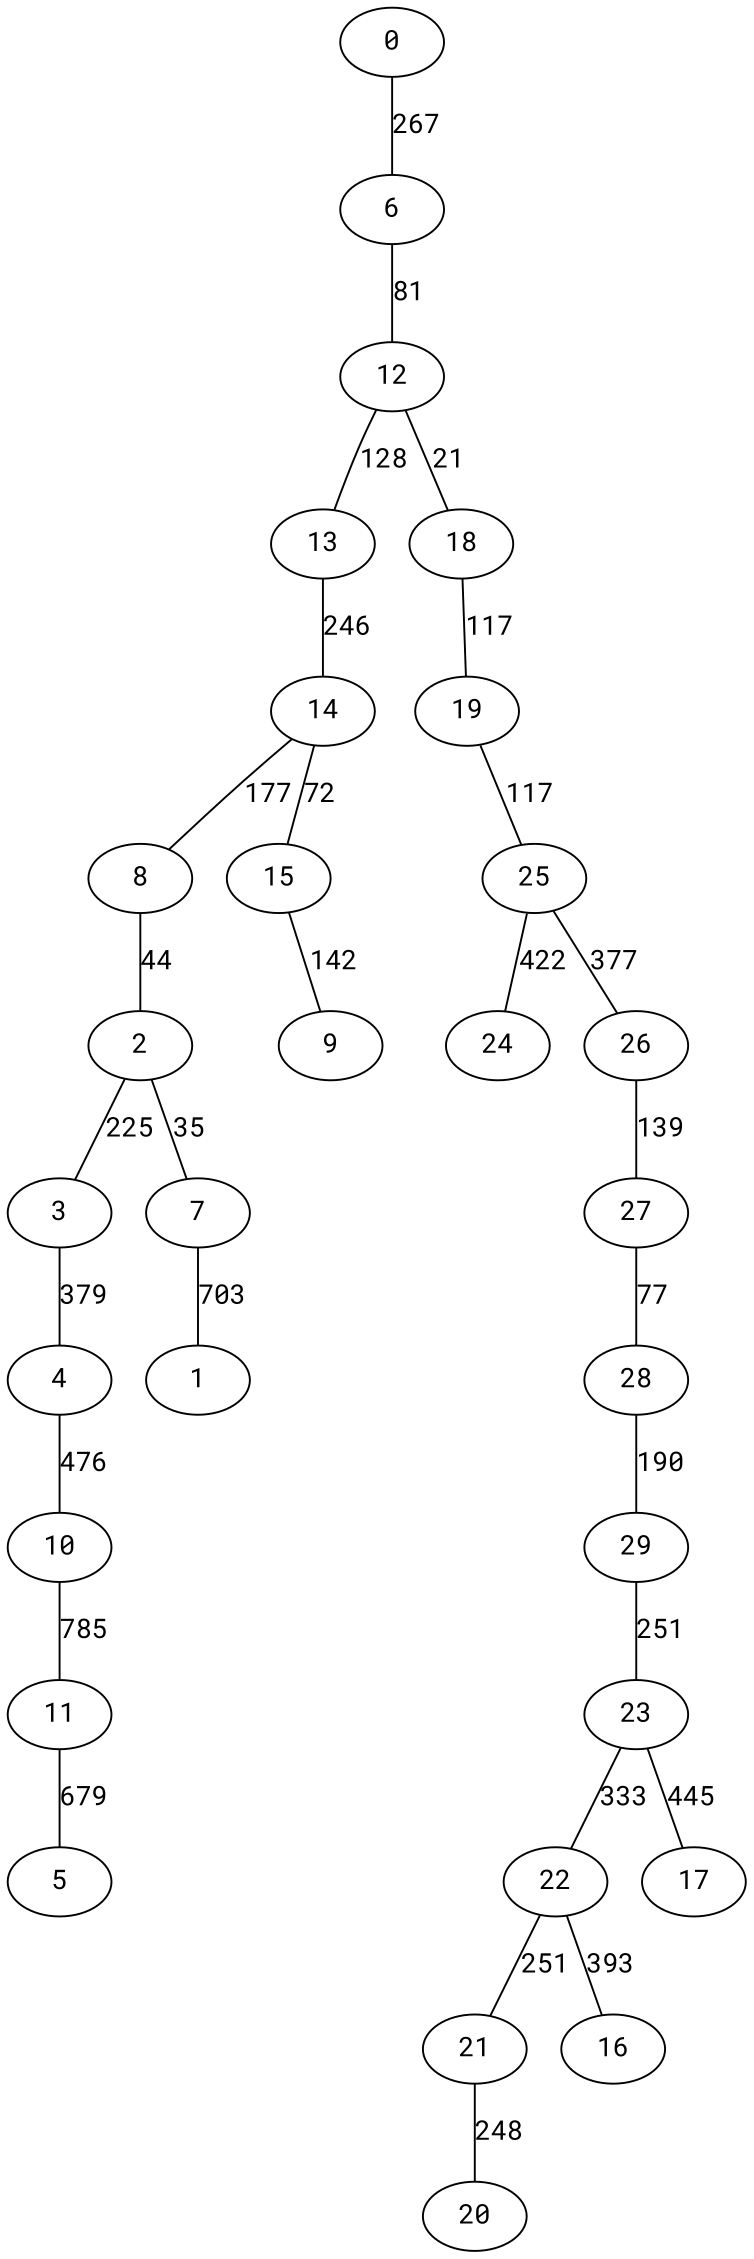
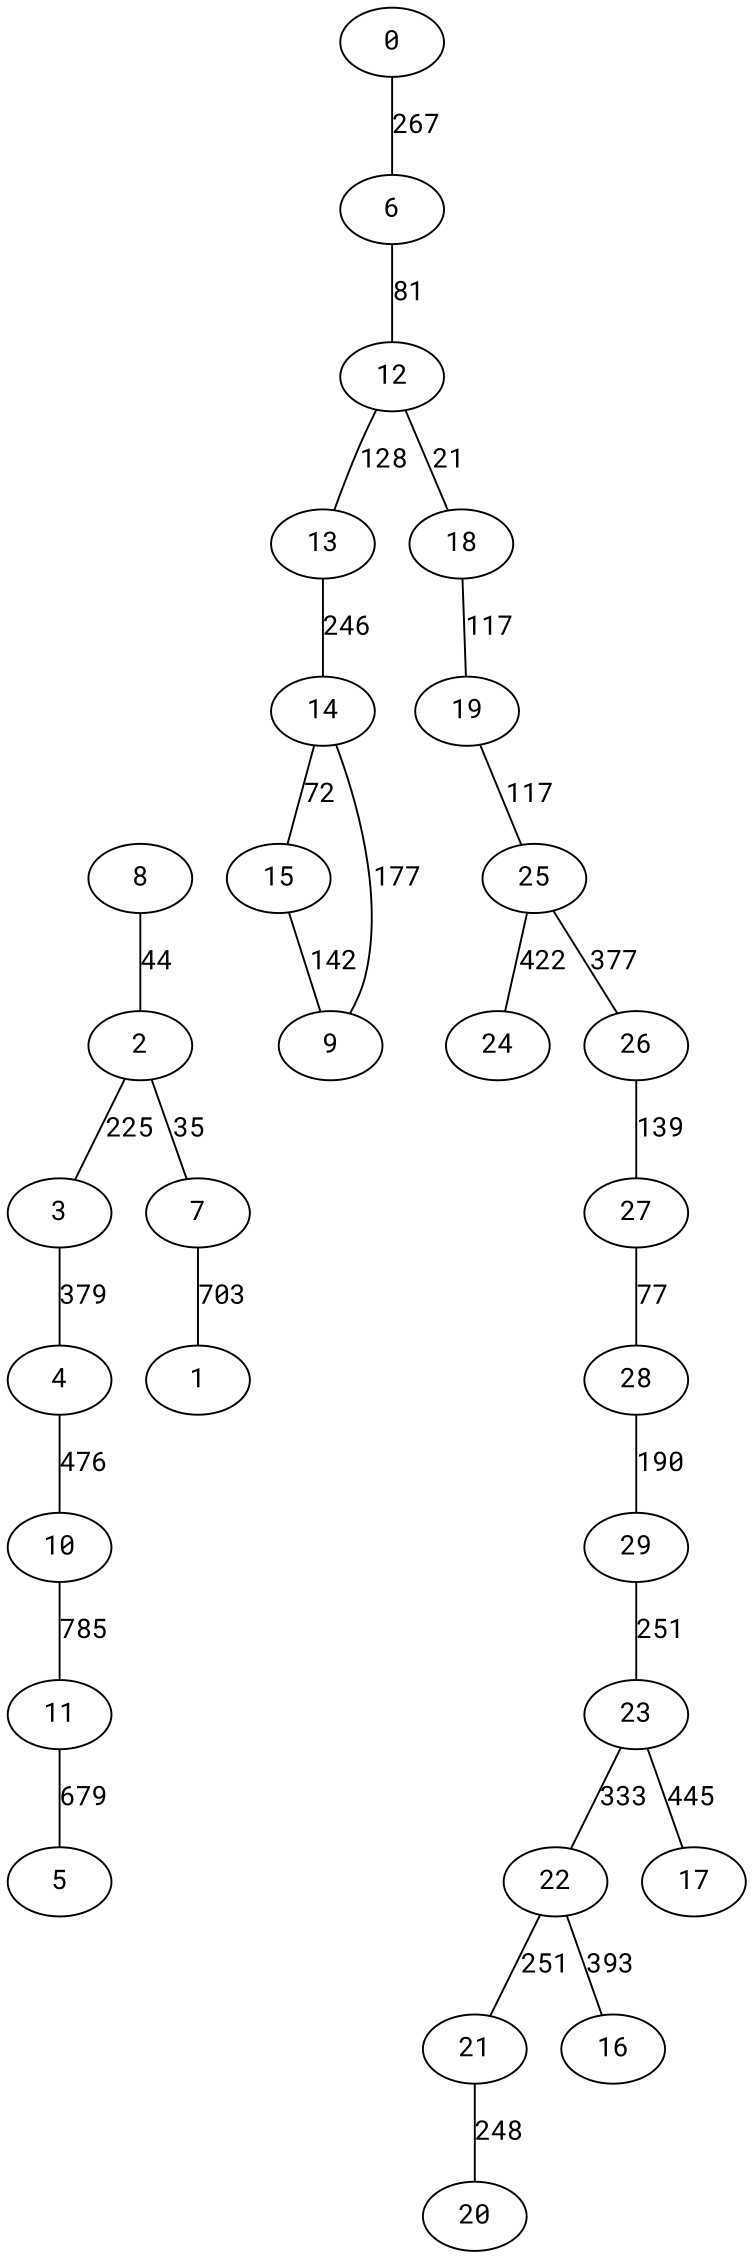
(230, 793) -> (370, 879)
